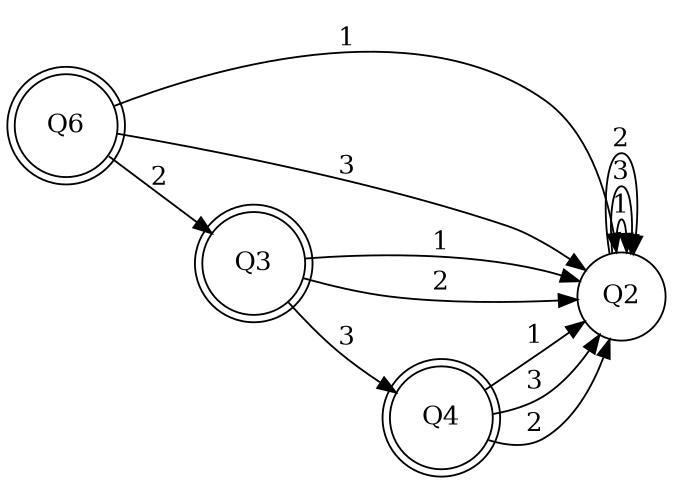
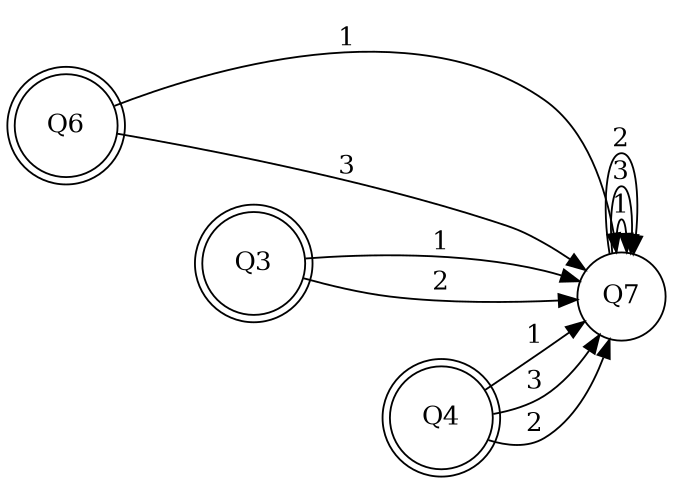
(153, 189) -> none
(622, 297) -> (622, 297)
(331, 346) -> none
